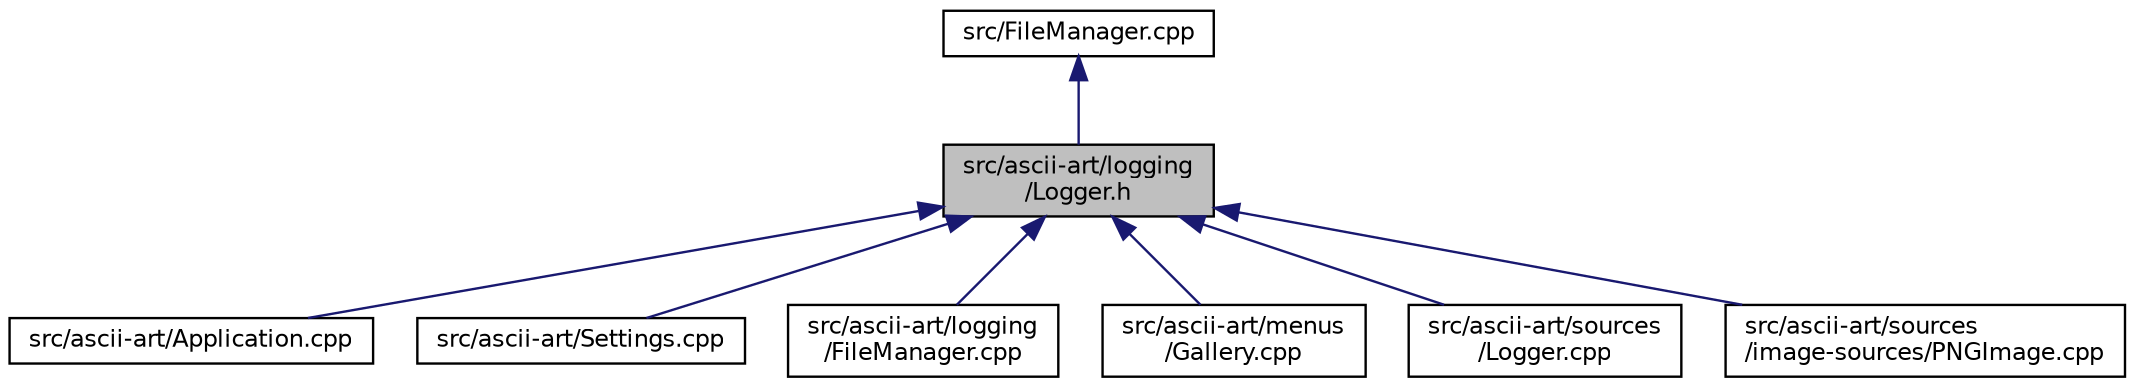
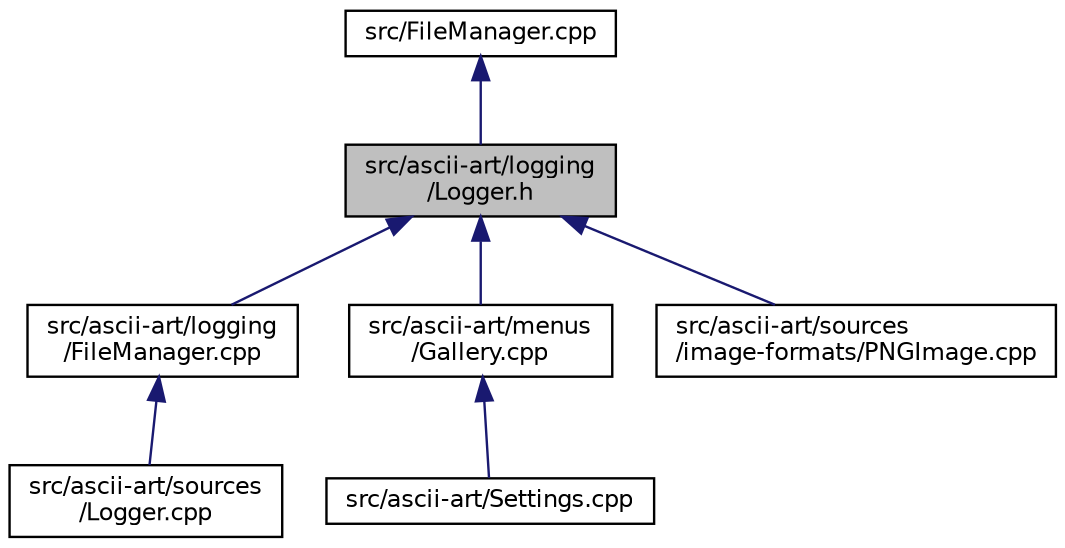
(1323, 265) -> (153, 433)
(797, 271) -> (487, 440)
(191, 341) -> none
(1925, 341) -> (856, 341)
